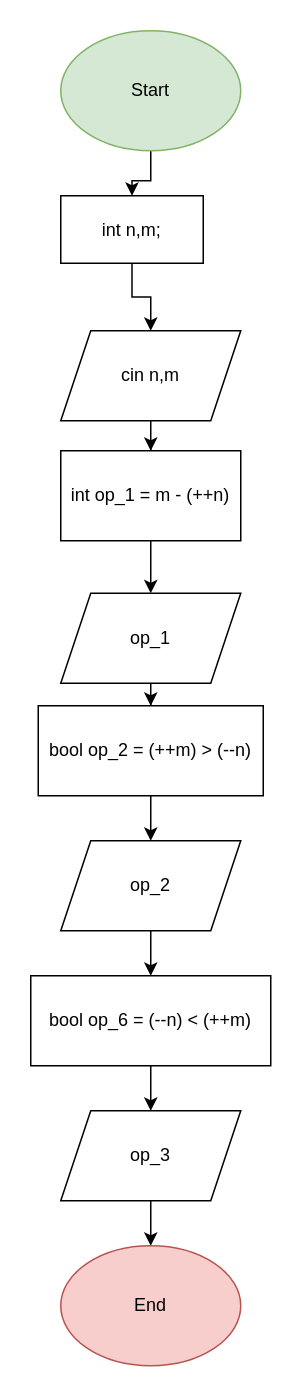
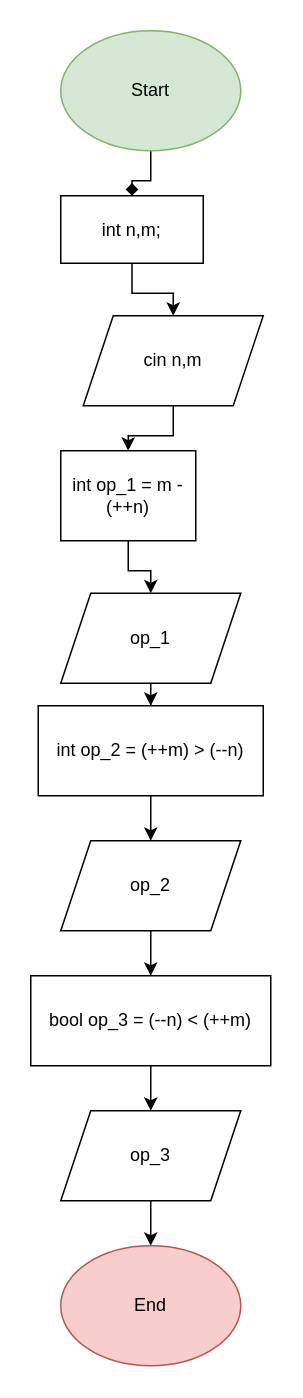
(134, 181) -> (134, 181)
(151, 376) -> (173, 361)
(151, 496) -> (128, 496)
(151, 751) -> (151, 751)
(151, 1021) -> (151, 1021)
